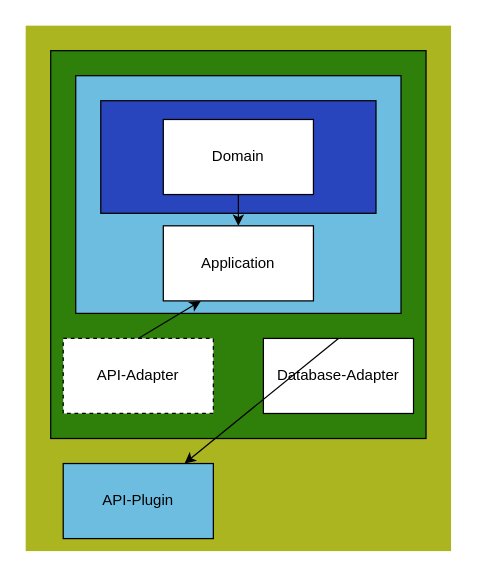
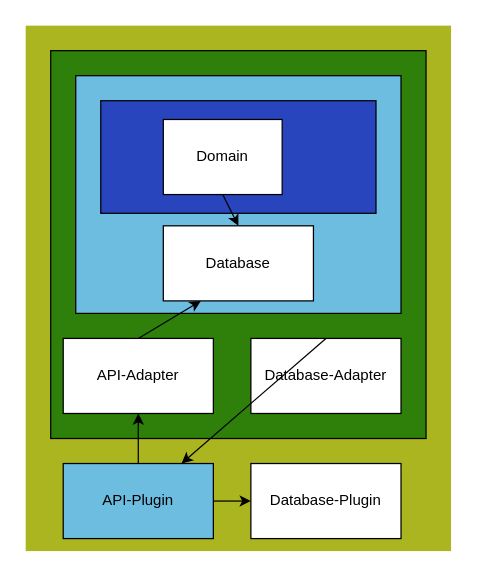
(238, 157) -> (223, 157)
(238, 263) -> (238, 263)
(138, 376) -> (138, 376)
(338, 376) -> (326, 376)
none -> (138, 442)
none -> (227, 501)
none -> (326, 501)
